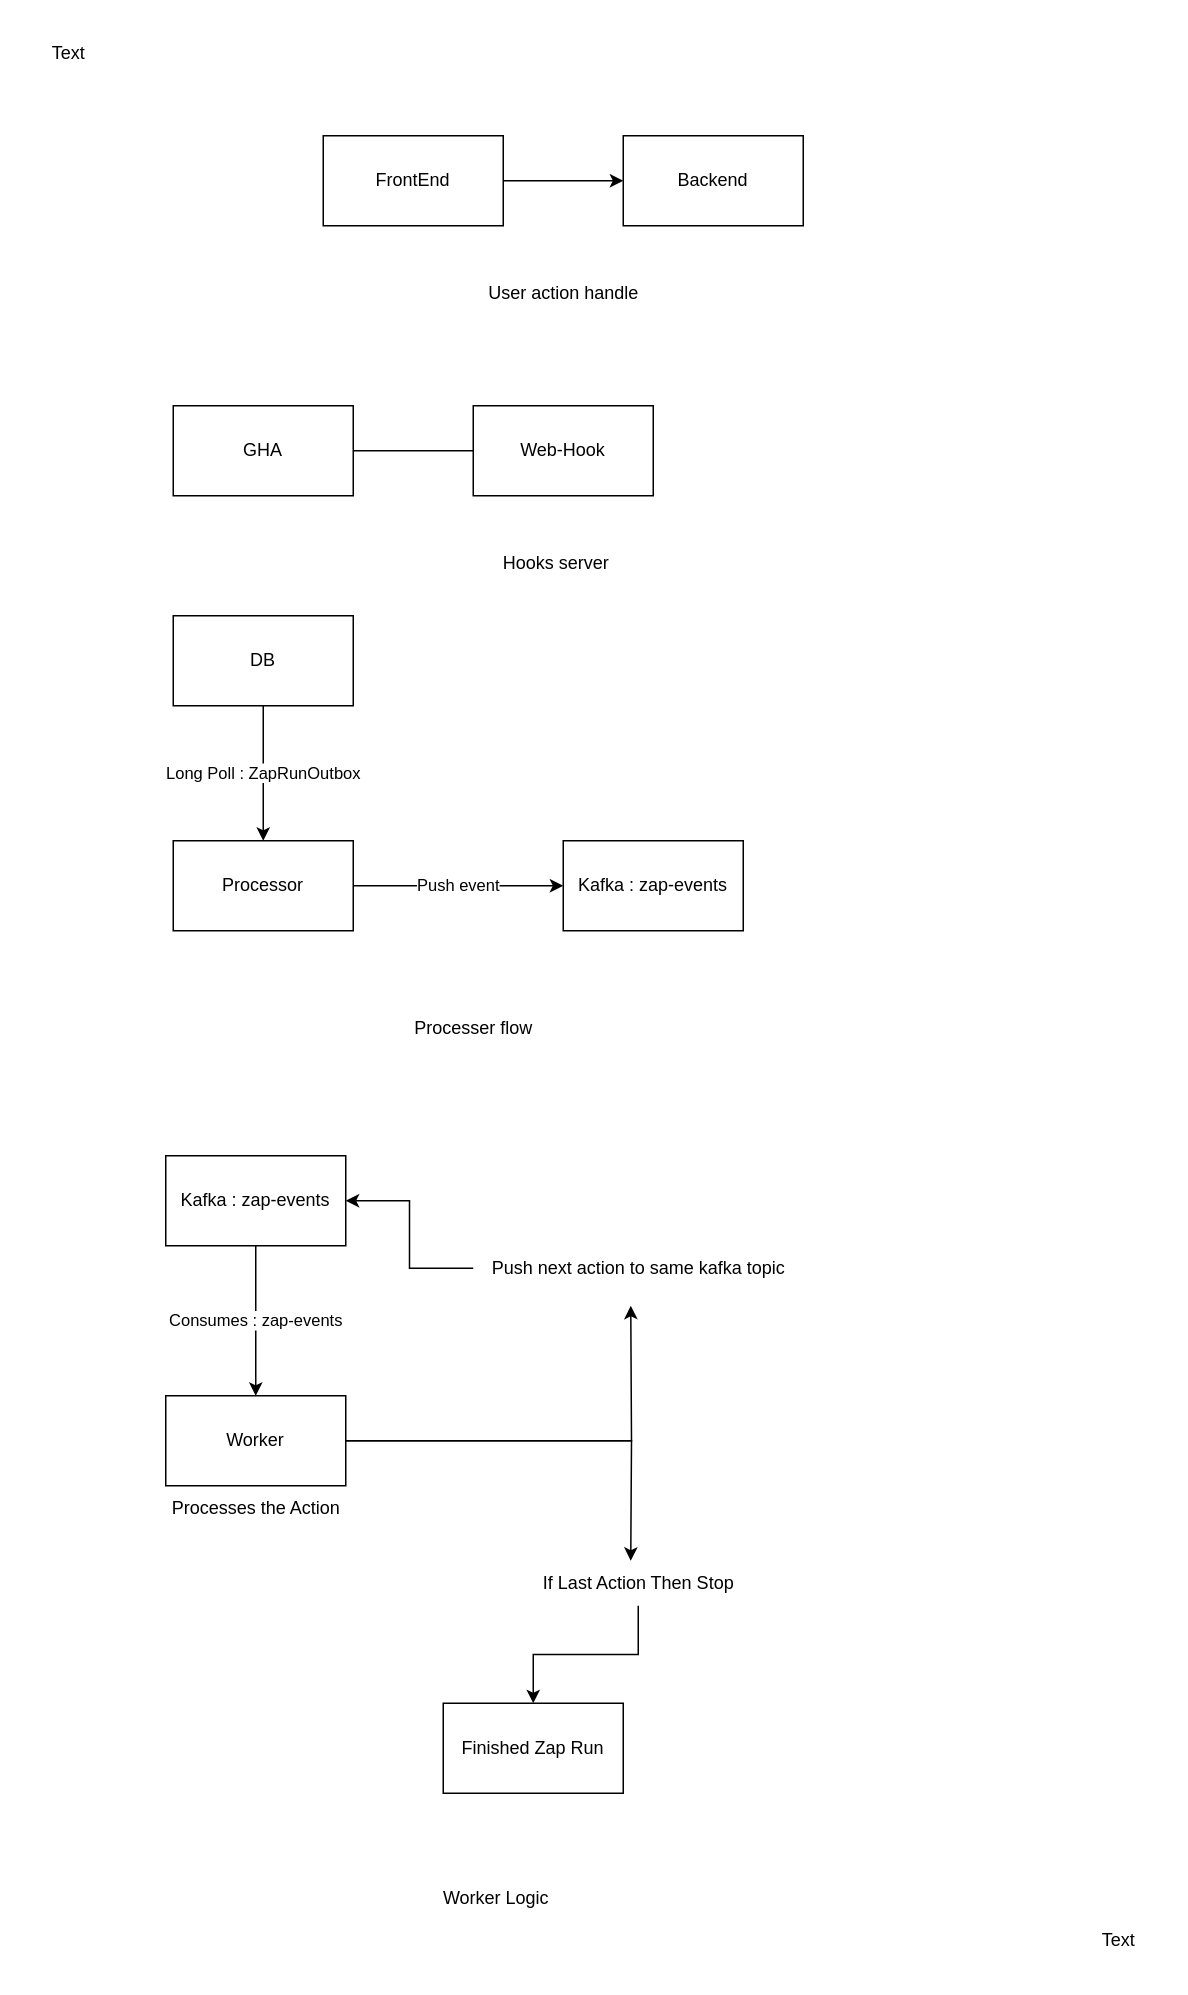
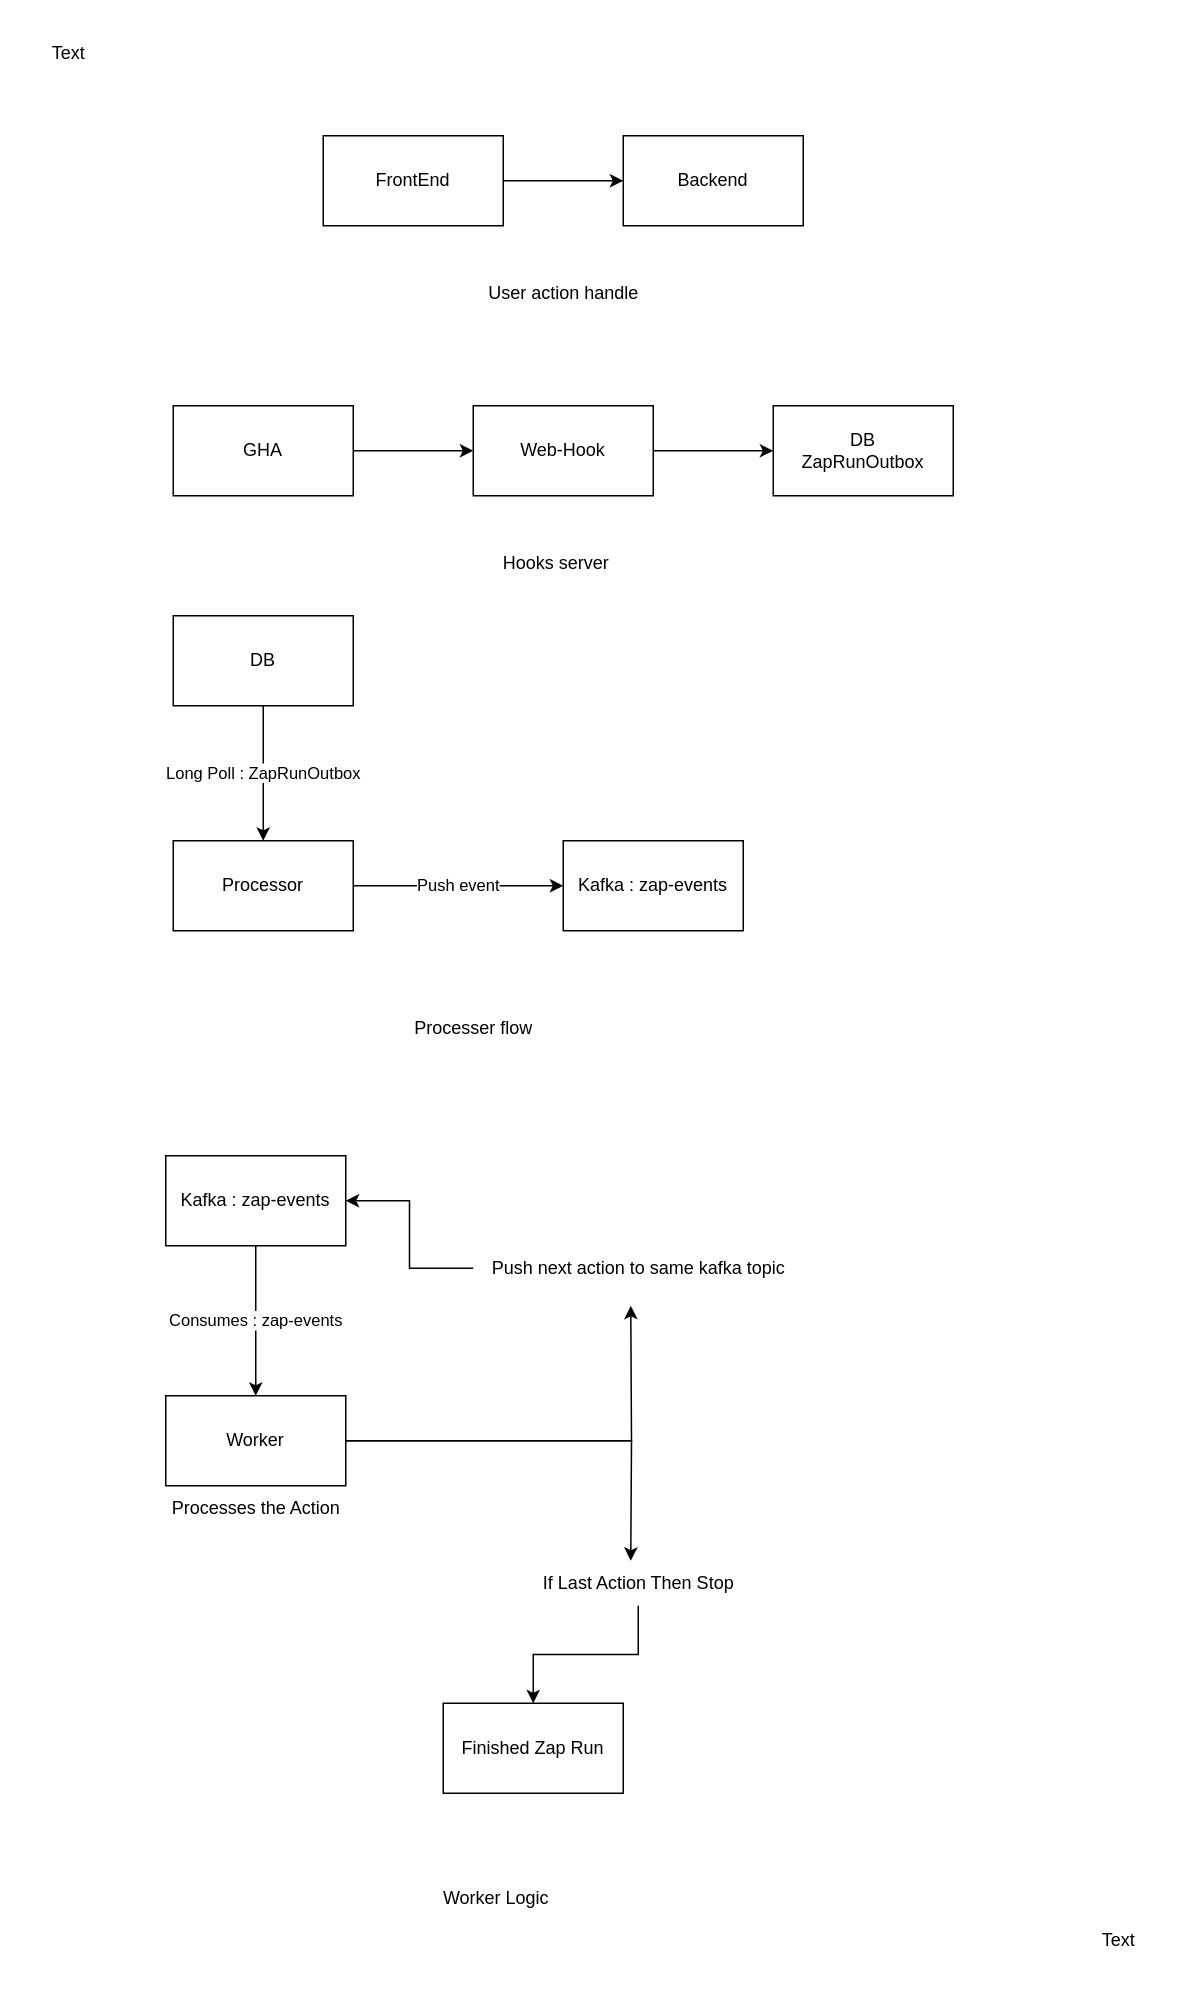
(466, 451) -> (462, 451)
none -> (708, 451)
none -> (863, 451)
